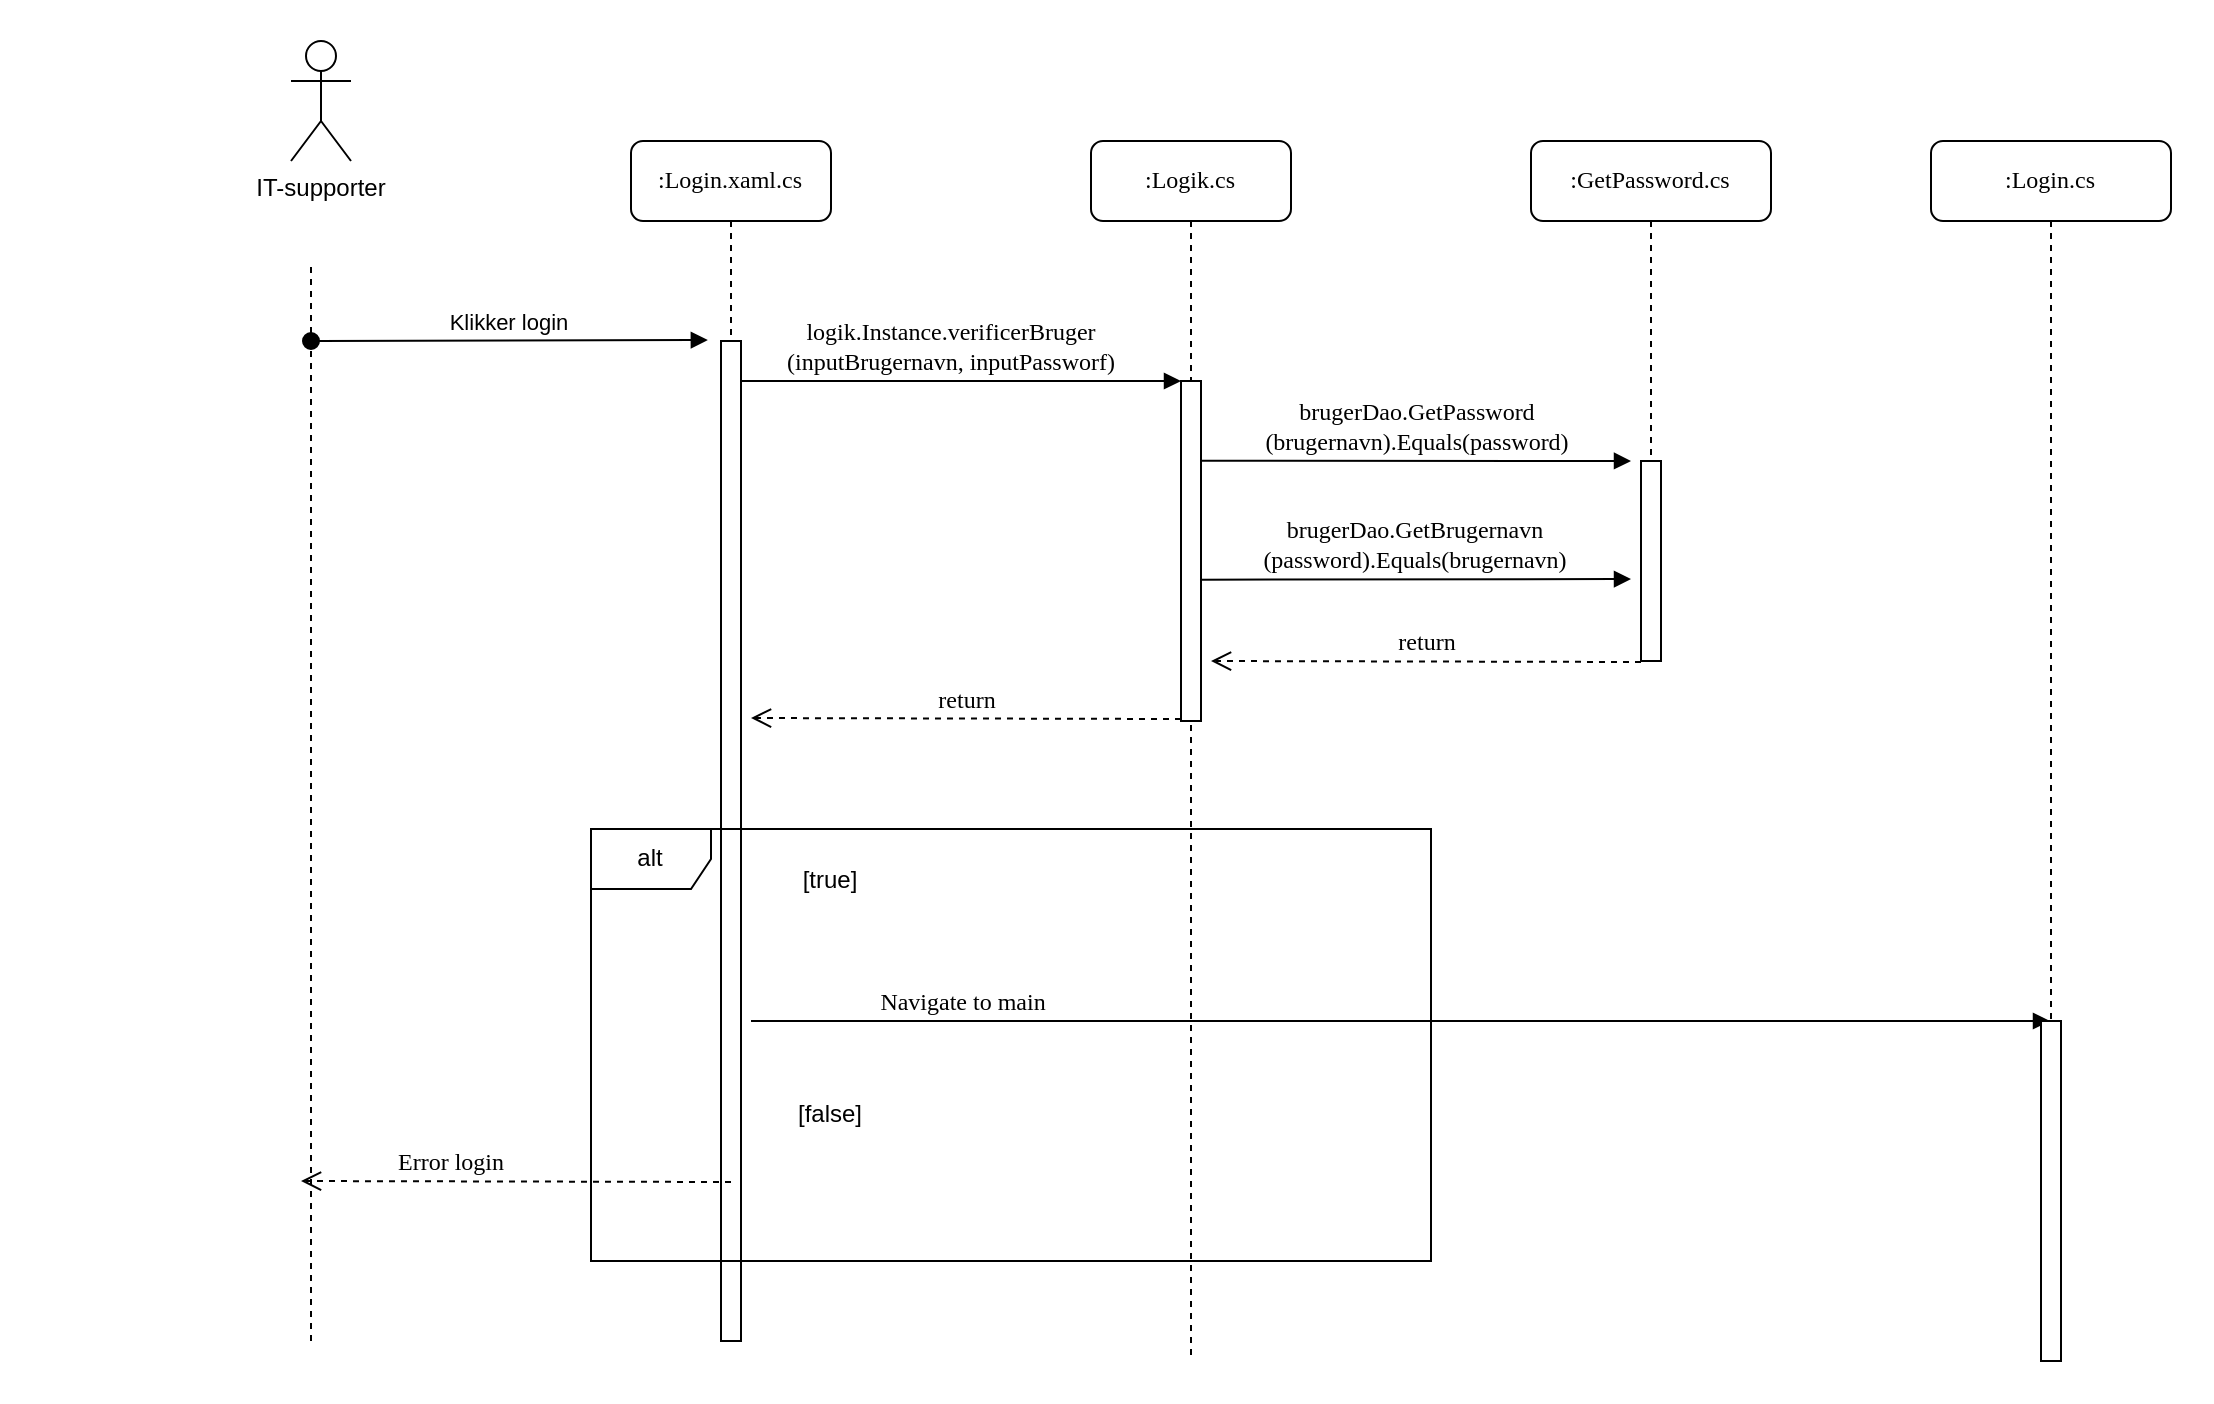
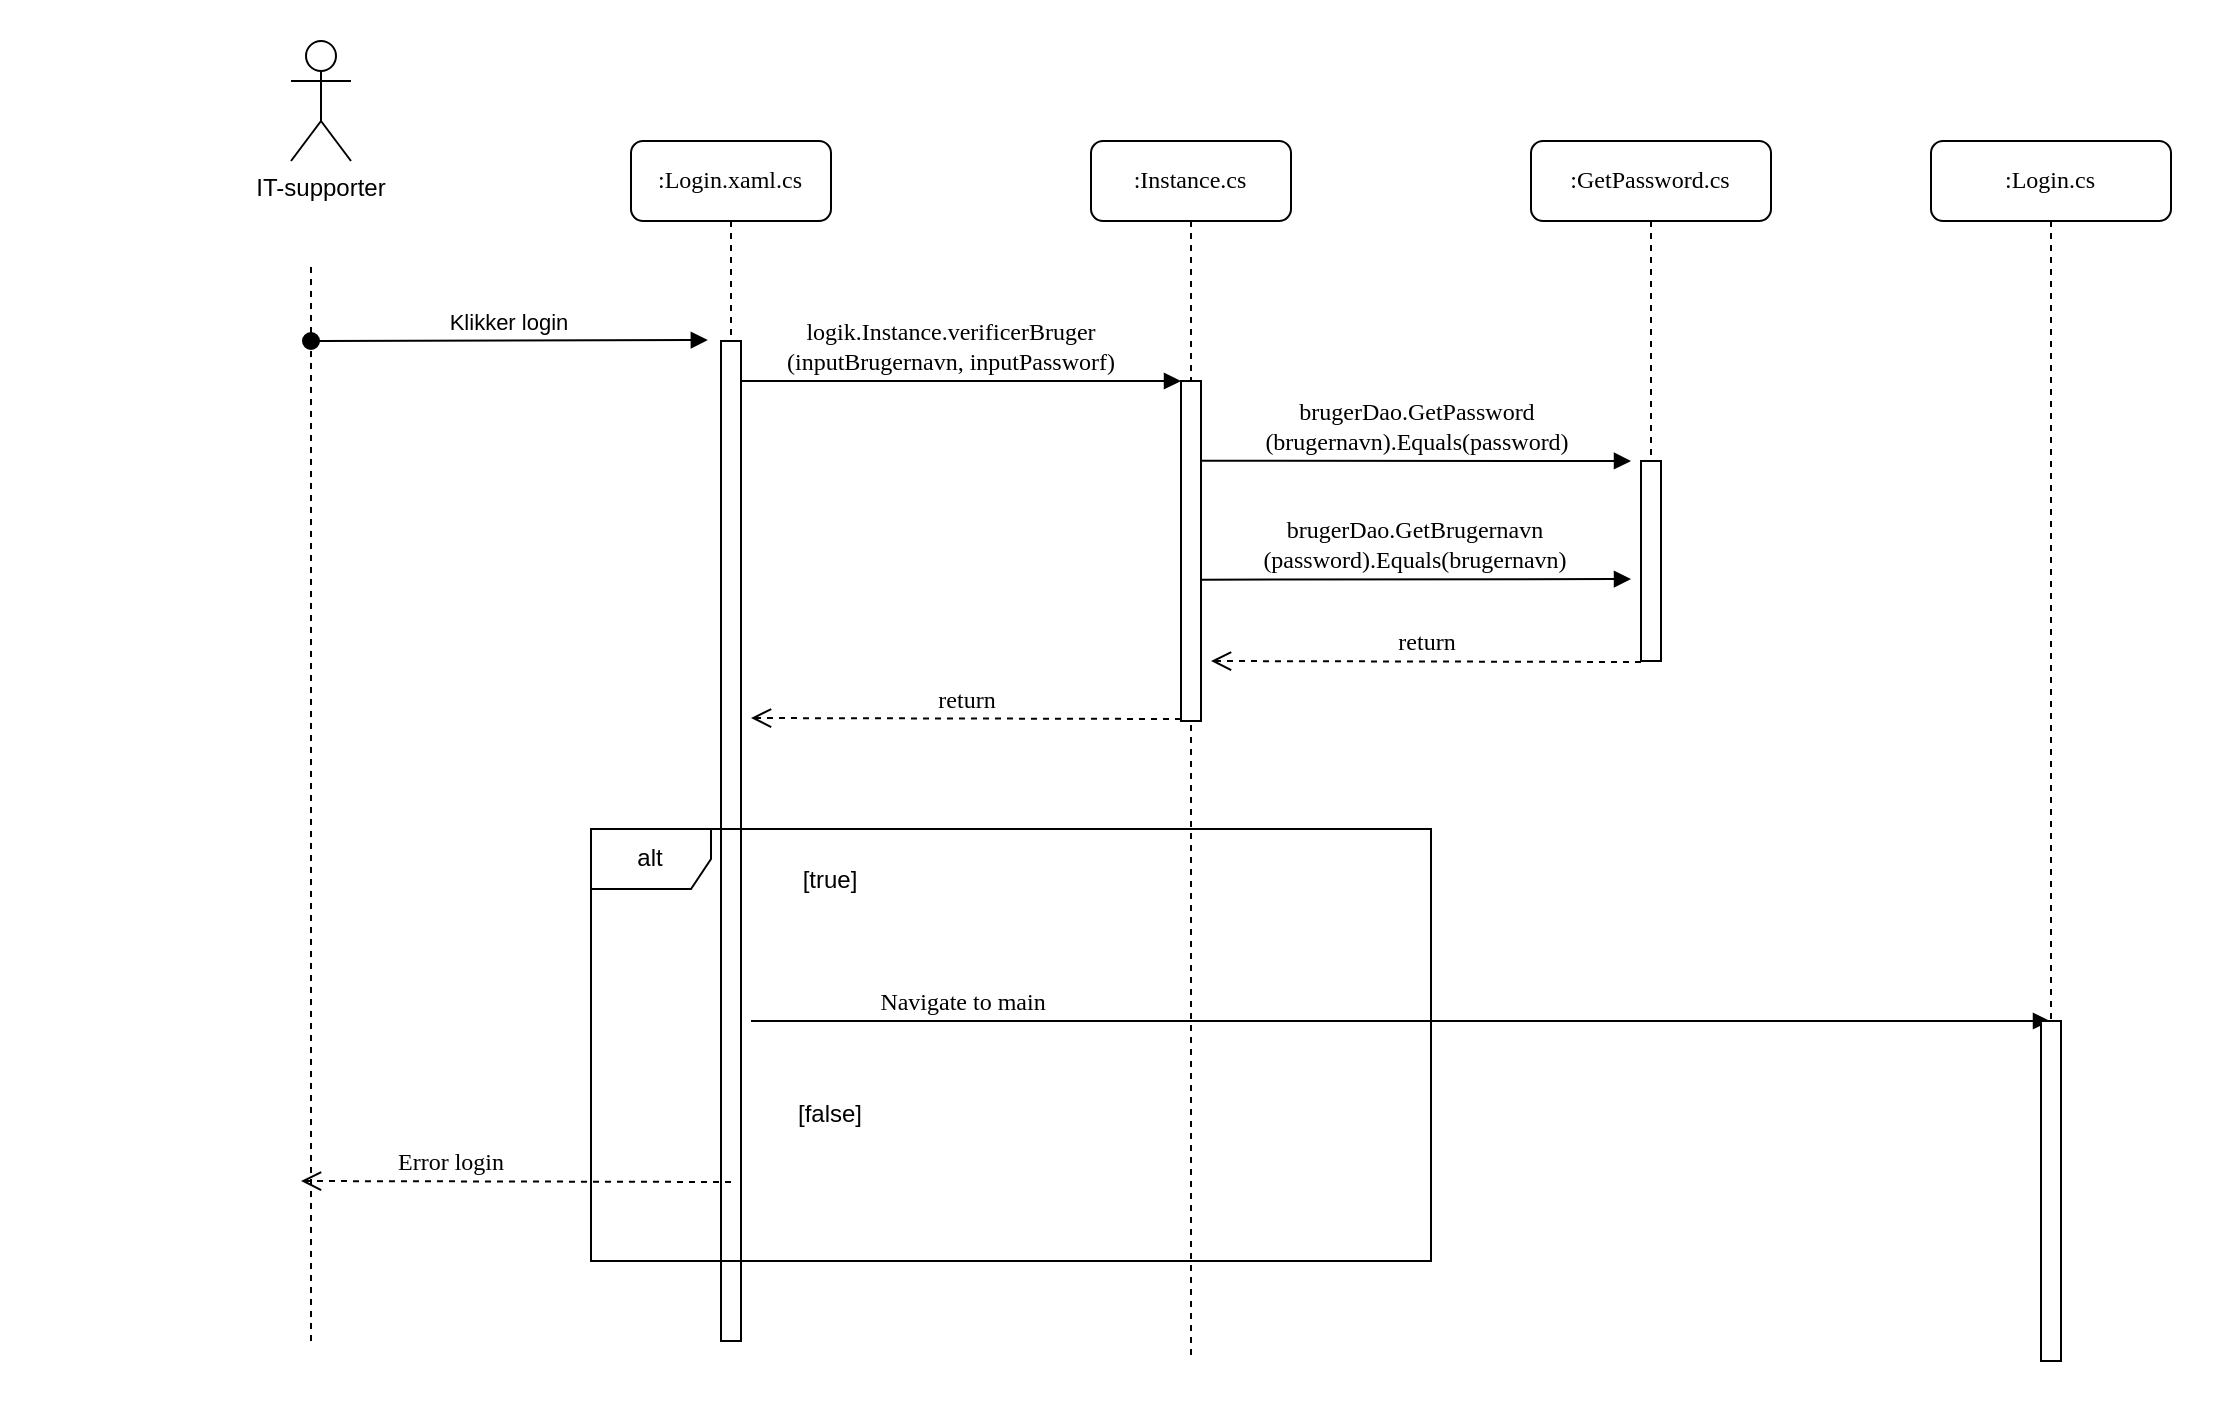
(1191, 181) -> (1191, 181)
